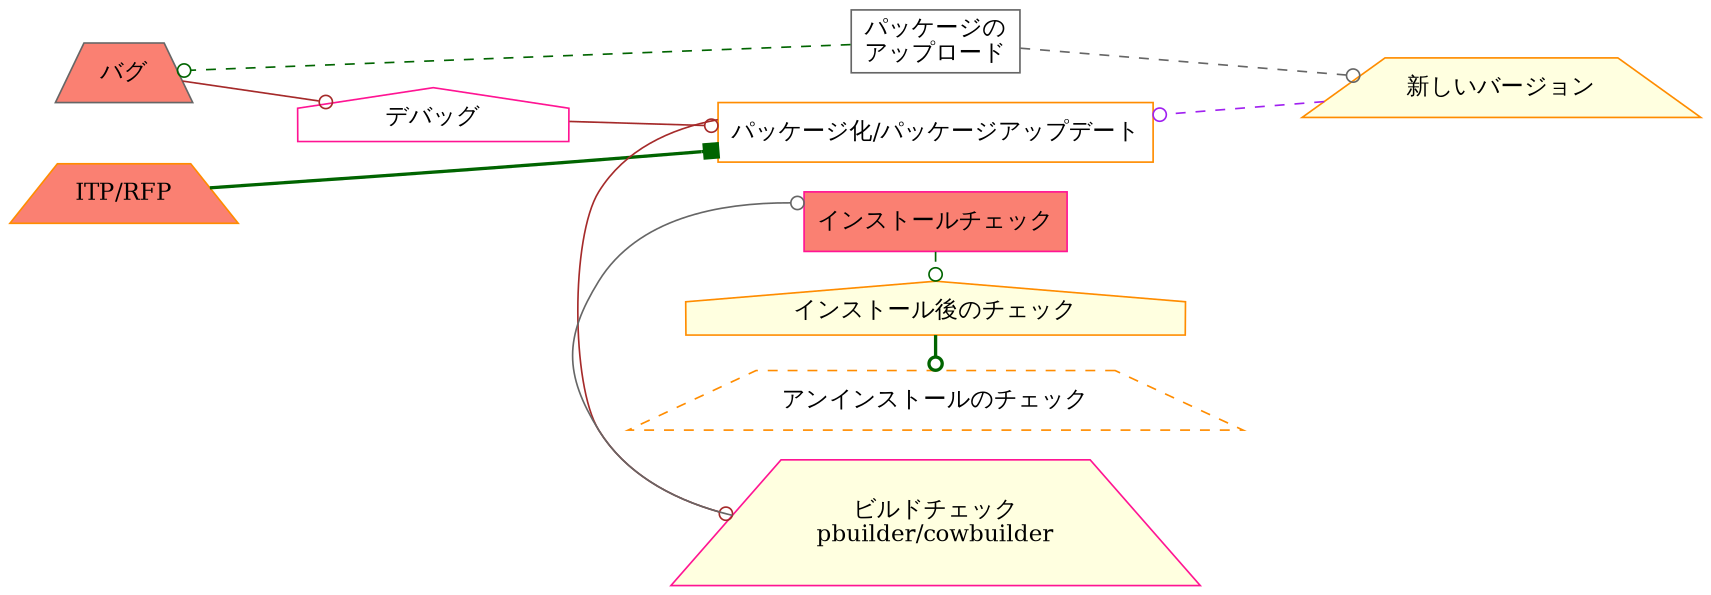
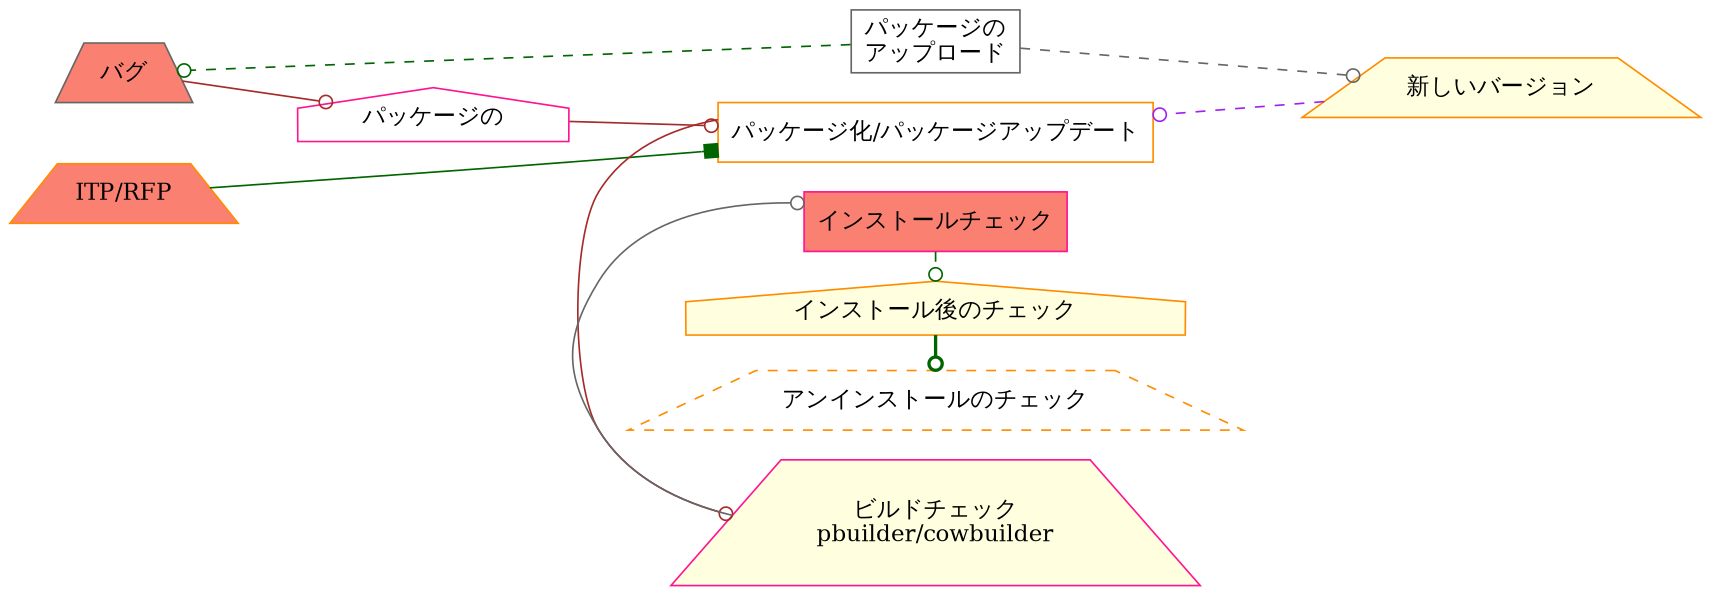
(433, 117) -> (433, 117)
(456, 171) -> (456, 171)
